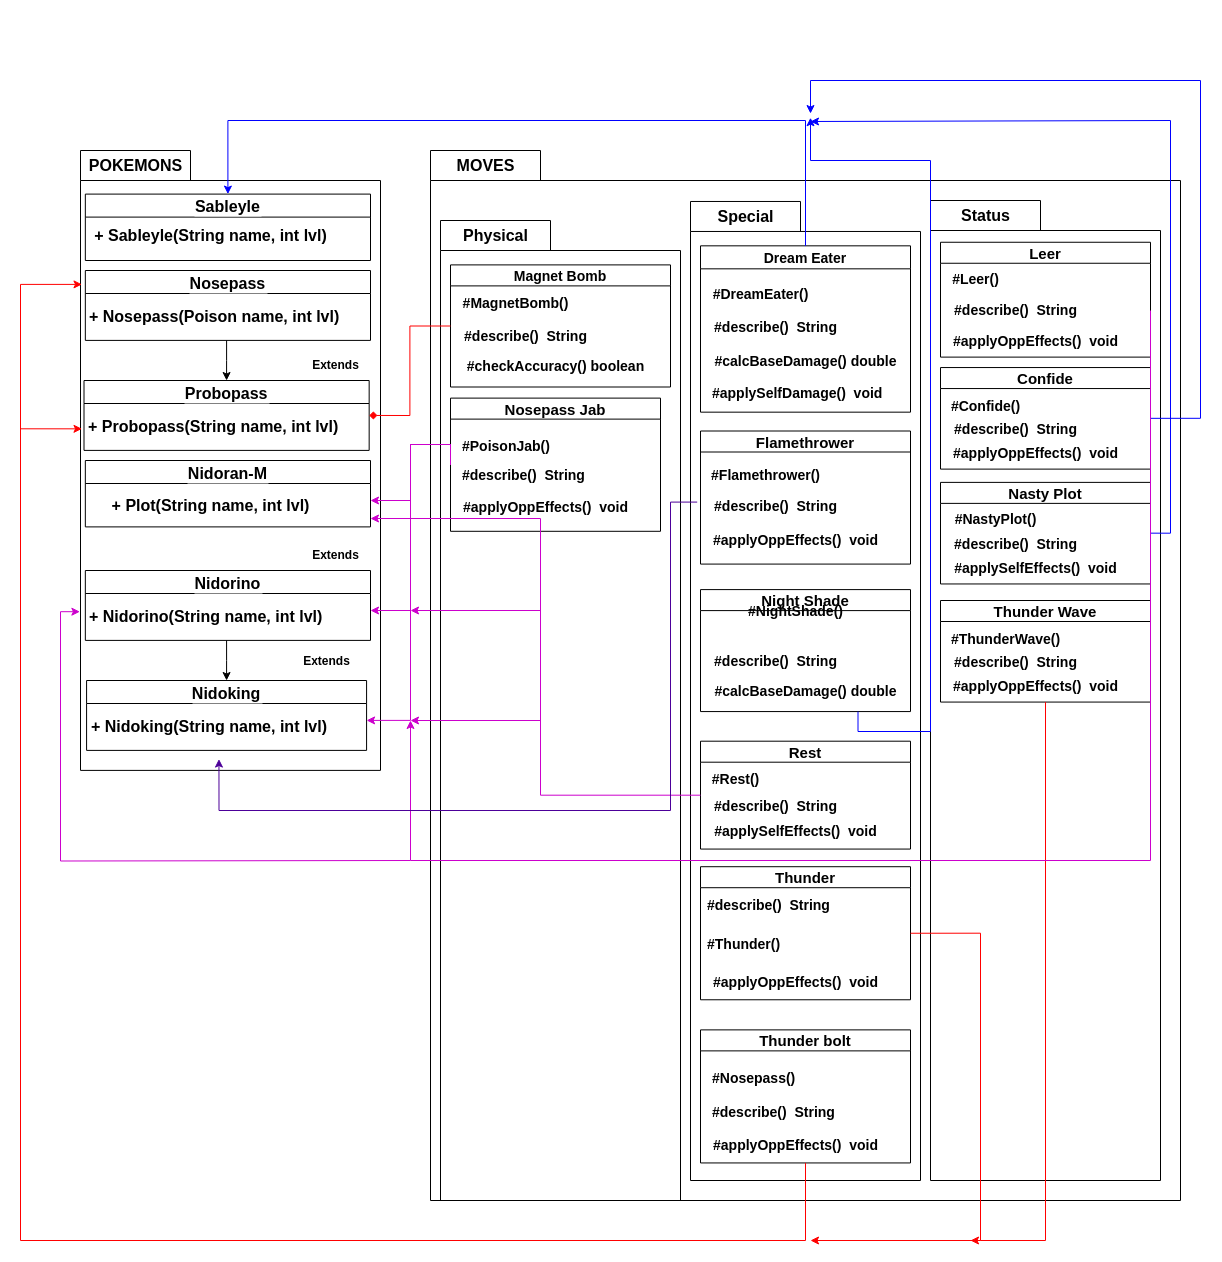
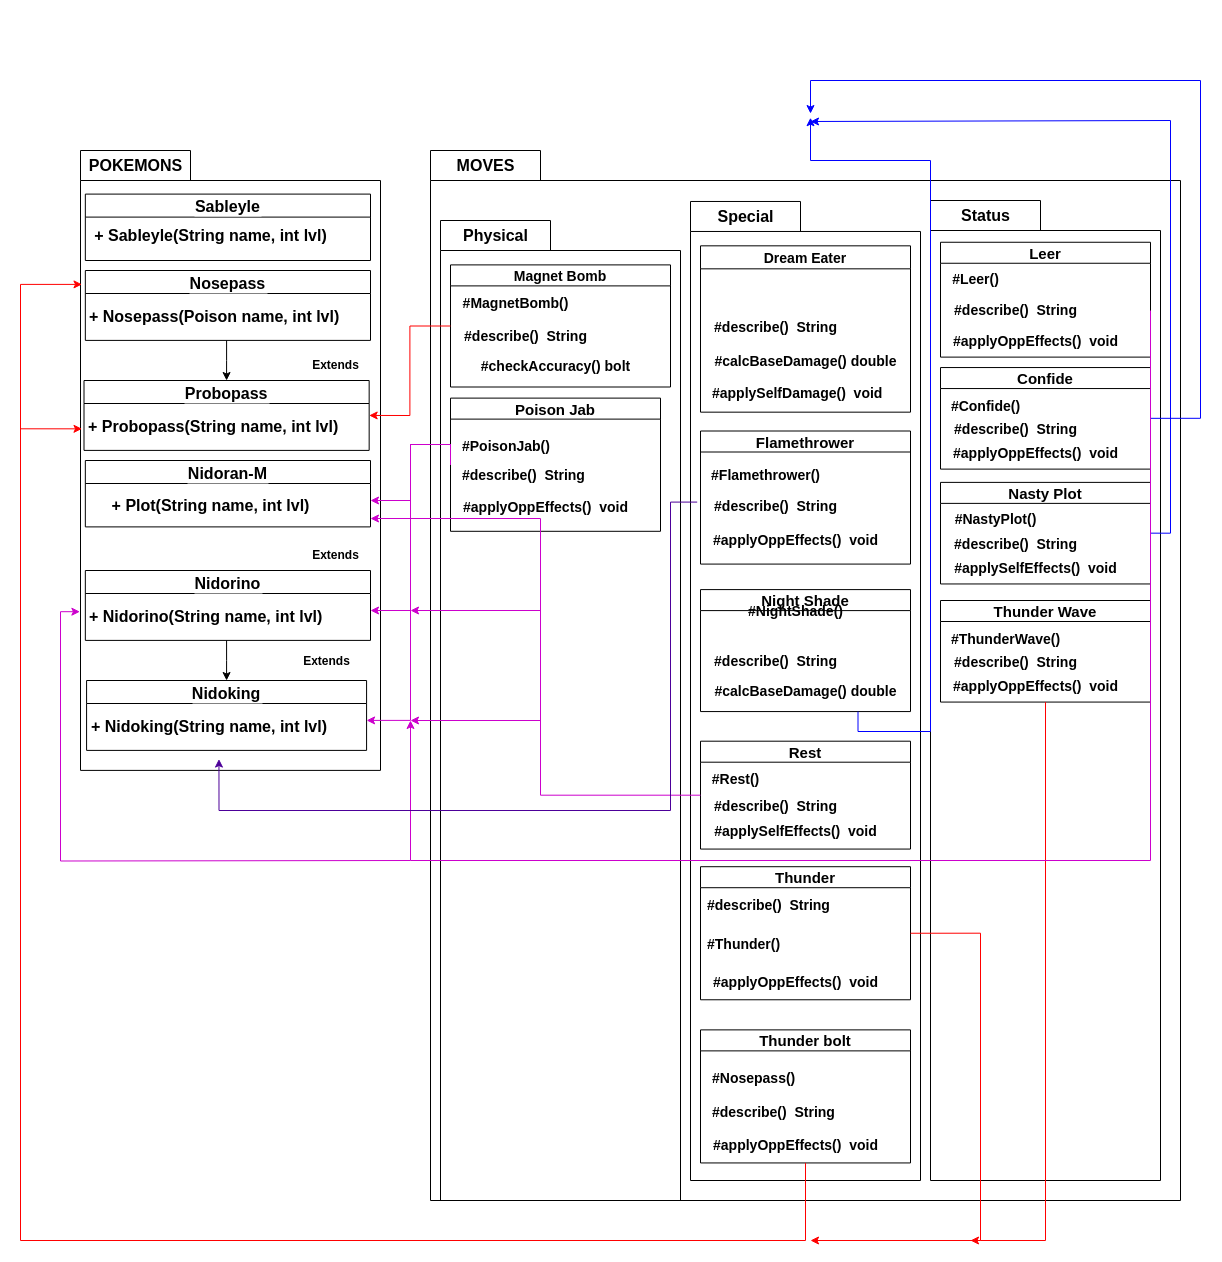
(544, 121) -> none
(761, 294) -> none
(556, 366) -> (556, 366)
(555, 410) -> (555, 410)
(378, 415) -> (377, 415)
